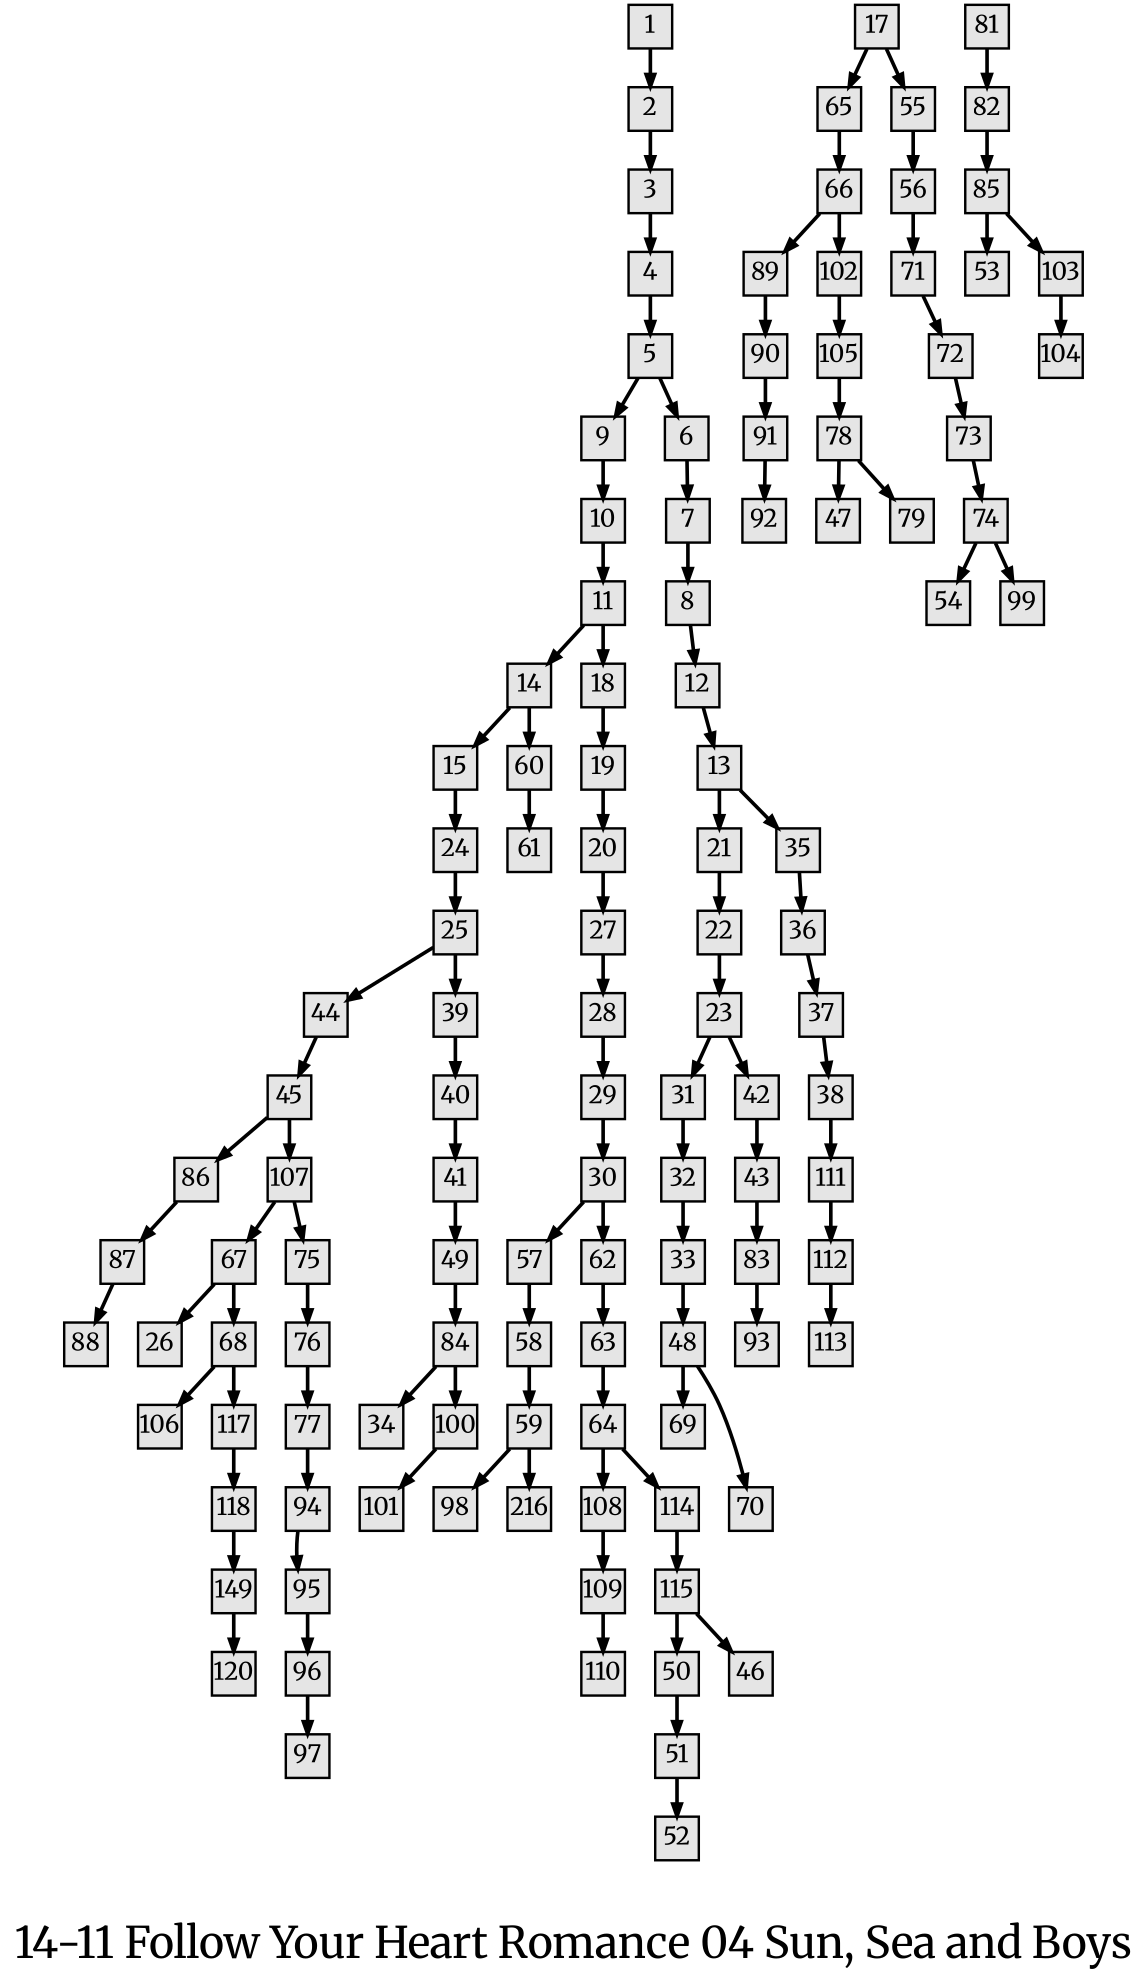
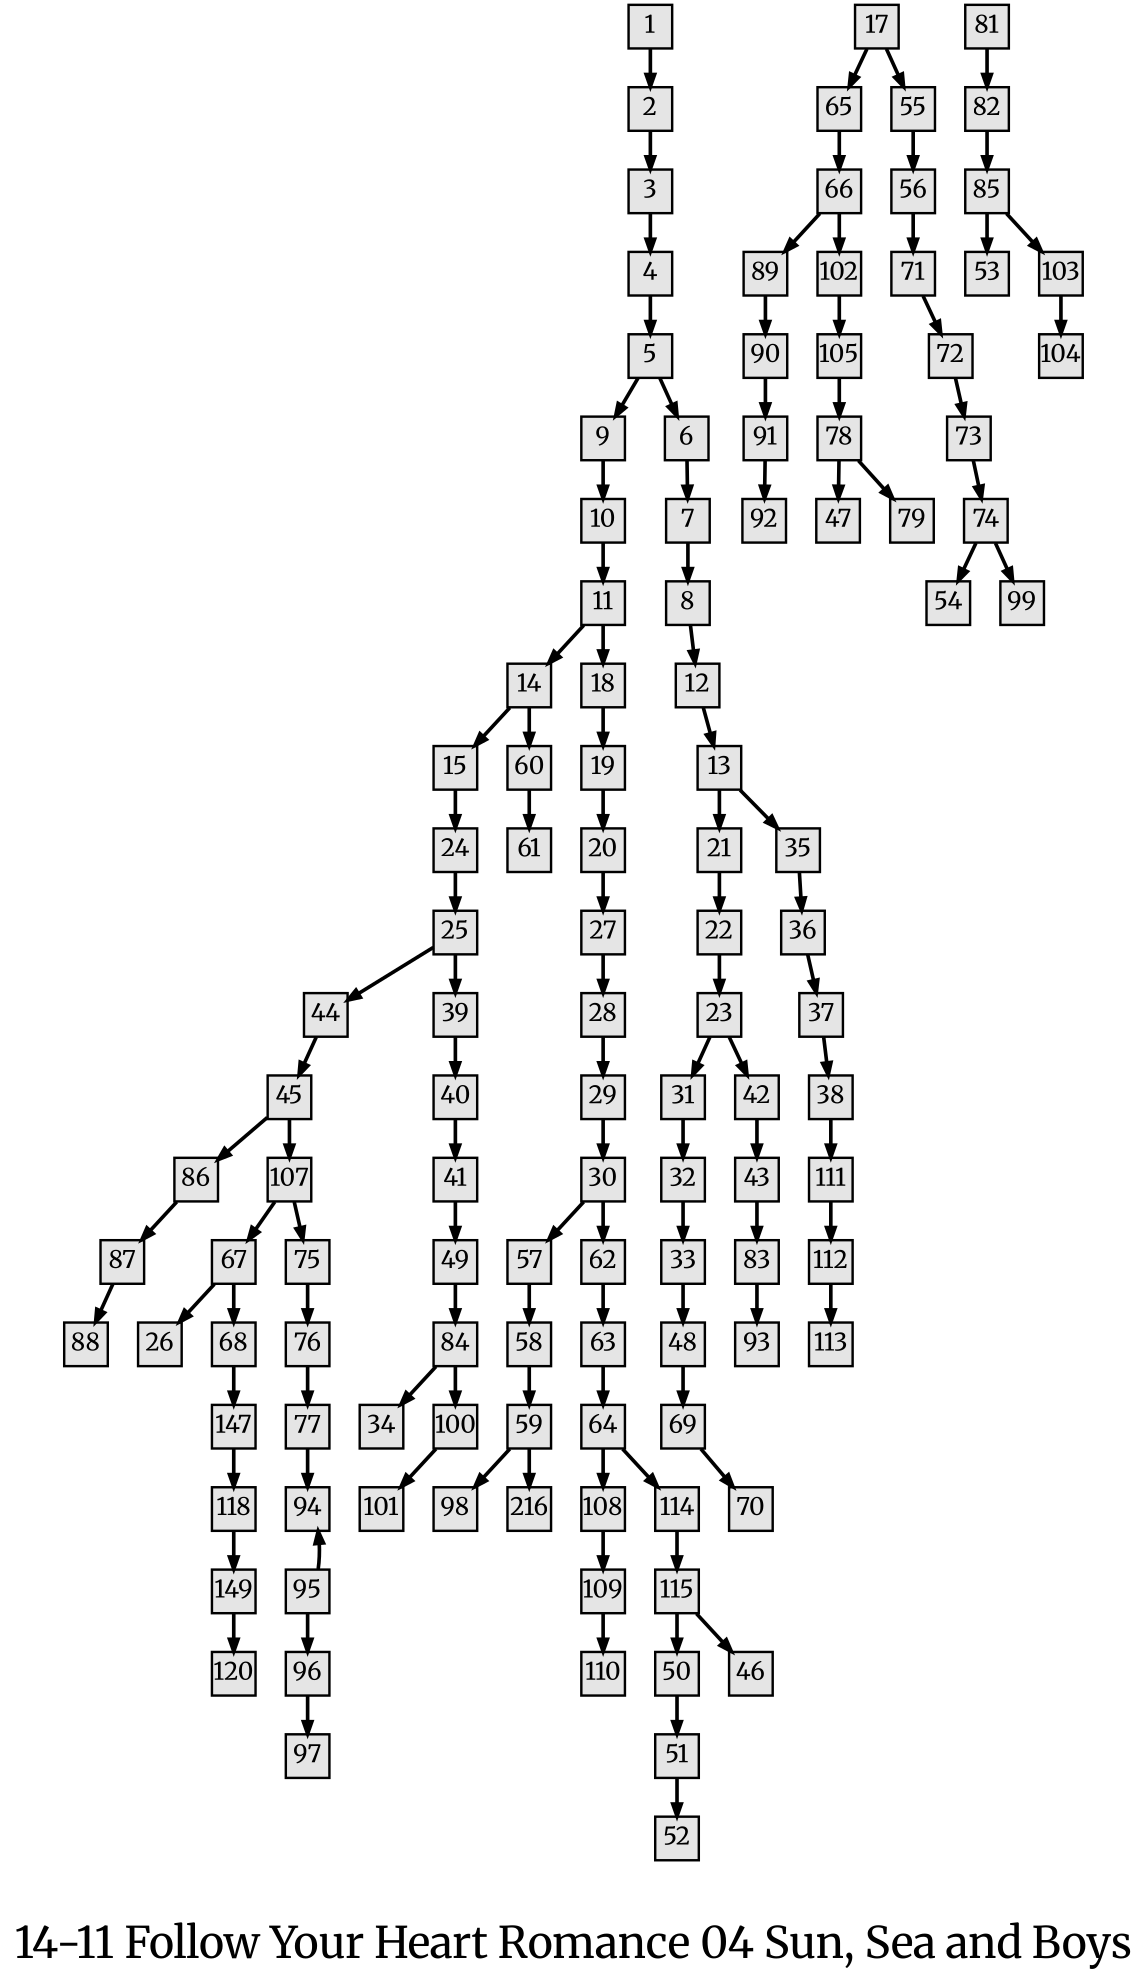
(725, 1419) -> (713, 1463)
(160, 1427) -> none
(234, 1427) -> (234, 1427)
(297, 1544) -> (319, 1556)
